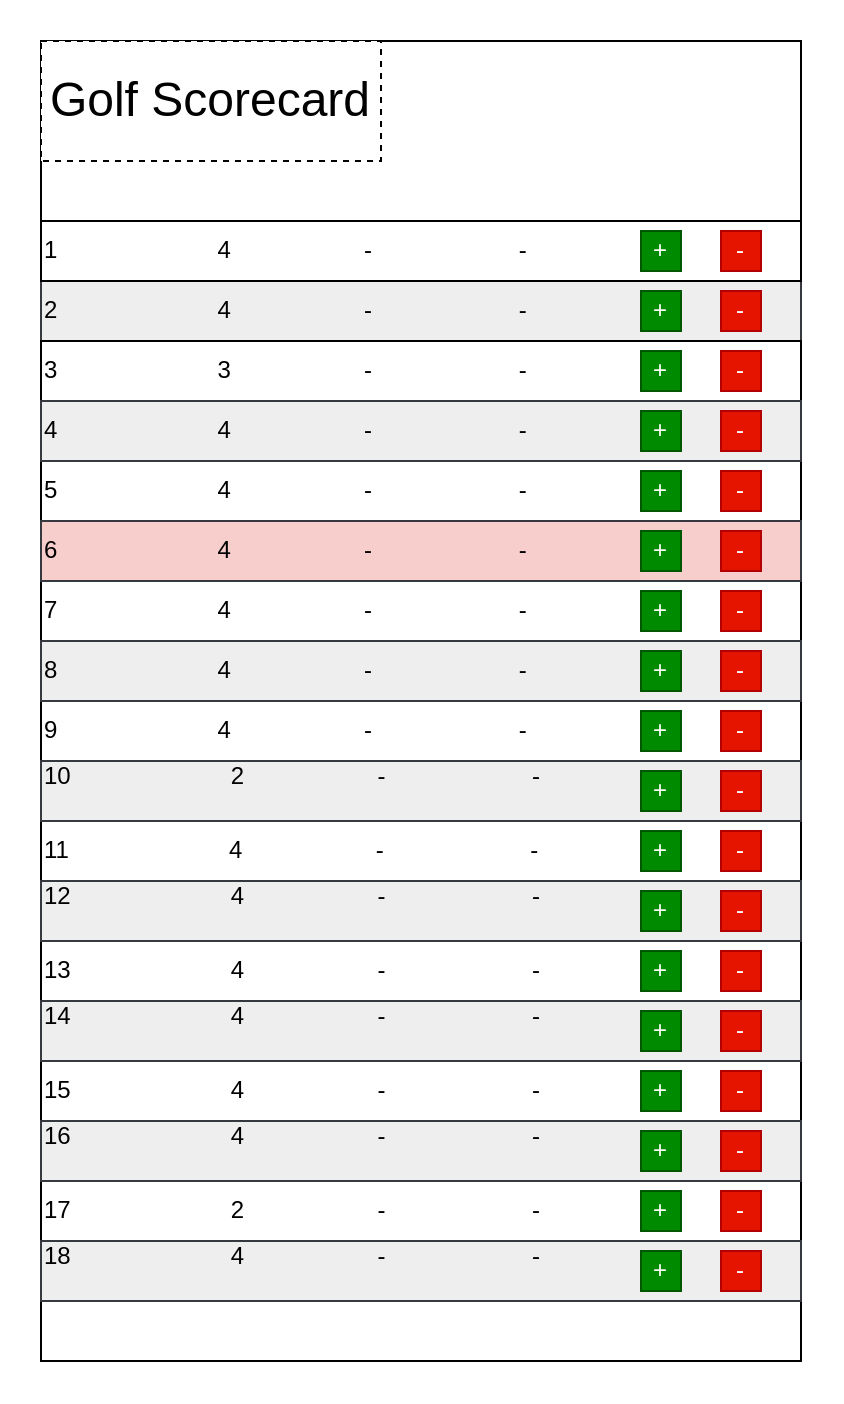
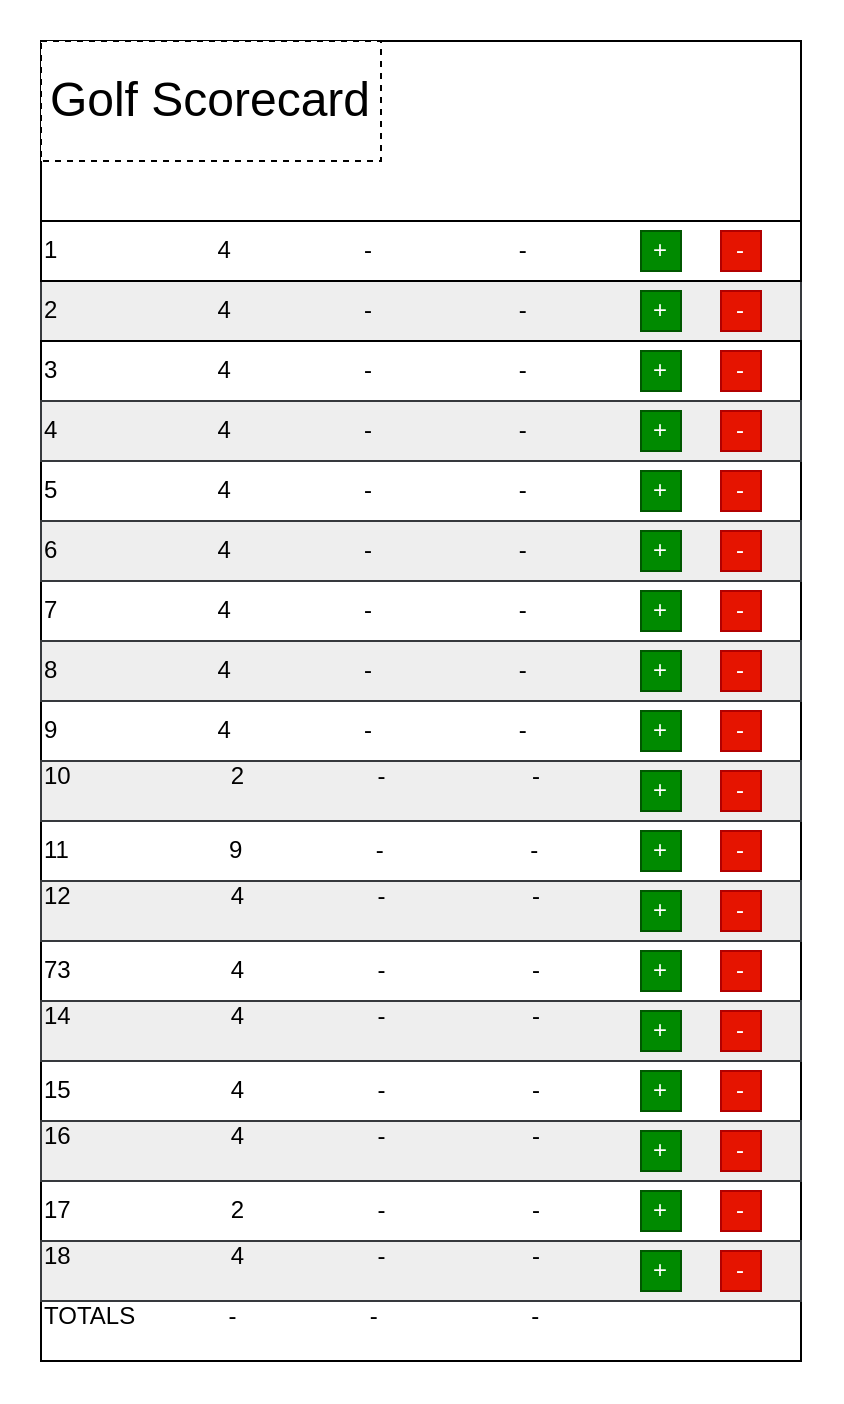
(412, 371) -> (412, 371)
(421, 551) -> (421, 551)
(419, 851) -> (419, 851)
(419, 971) -> (419, 971)
none -> (421, 1331)
